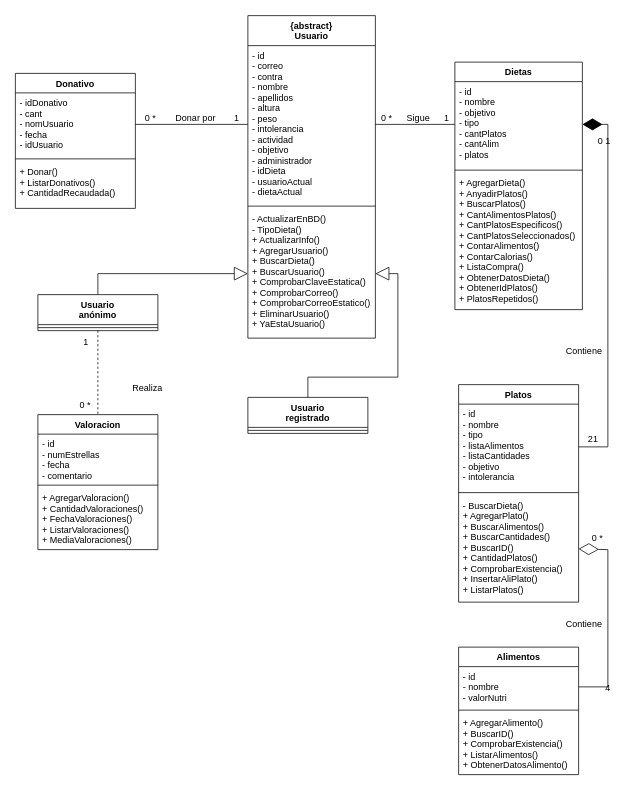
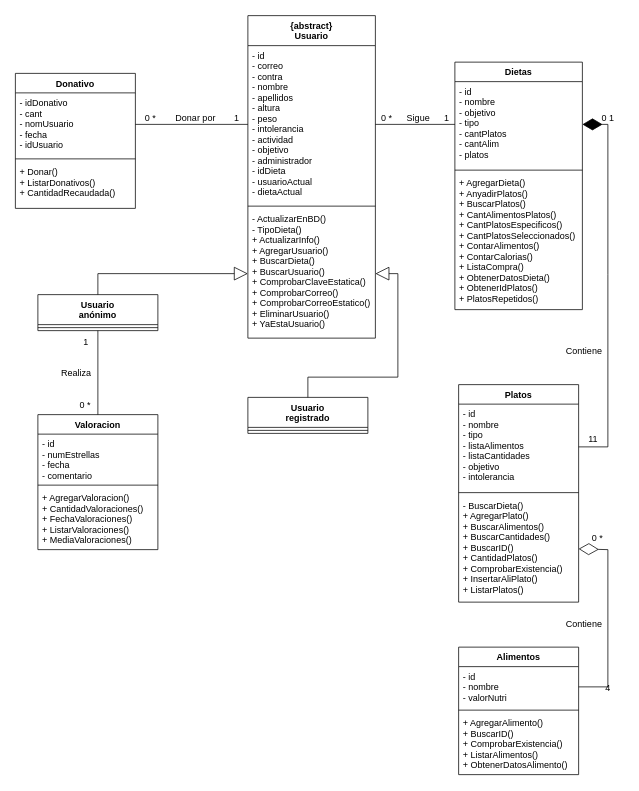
(604, 141) -> (608, 118)
(98, 372) -> (98, 372)
(147, 388) -> (76, 373)
(593, 439) -> (593, 439)
